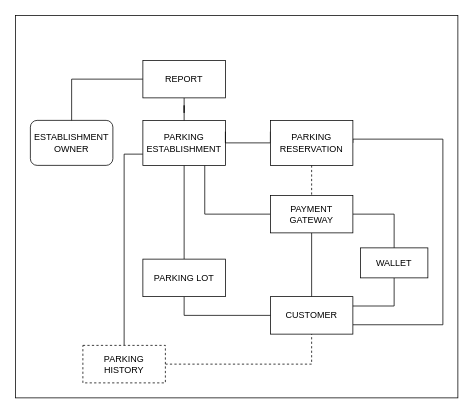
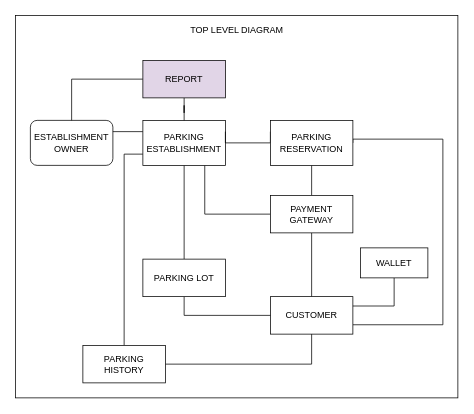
none -> (237, 30)
(184, 79) -> (184, 79)
none -> (128, 132)
(312, 179) -> (312, 179)
(390, 214) -> none
(124, 364) -> (124, 364)
(254, 364) -> (254, 364)
